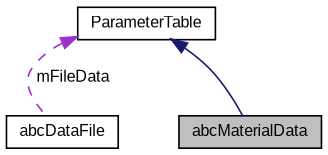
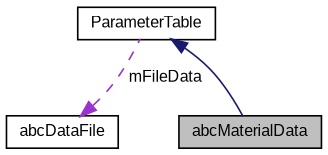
(29, 75) -> (120, 75)
